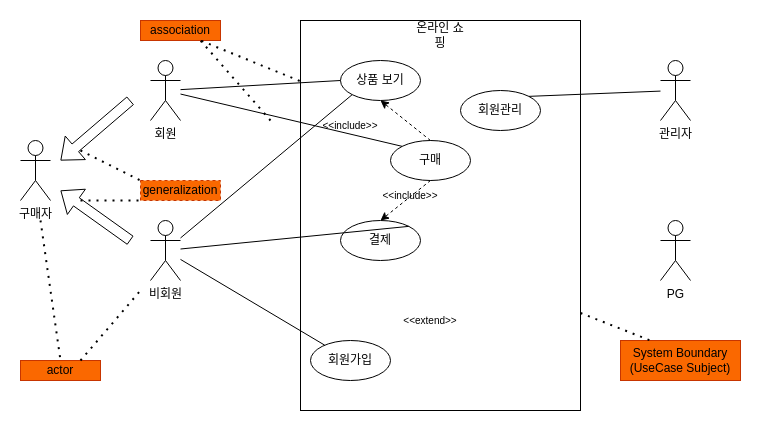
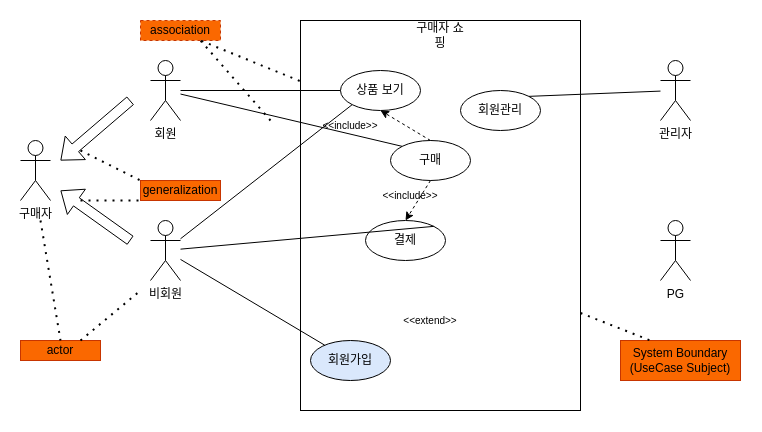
(181, 31) -> (181, 31)
(441, 36) -> (441, 36)
(381, 81) -> (381, 91)
(181, 191) -> (181, 191)
(381, 241) -> (406, 241)
(351, 361) -> (351, 361)
(61, 371) -> (61, 351)
